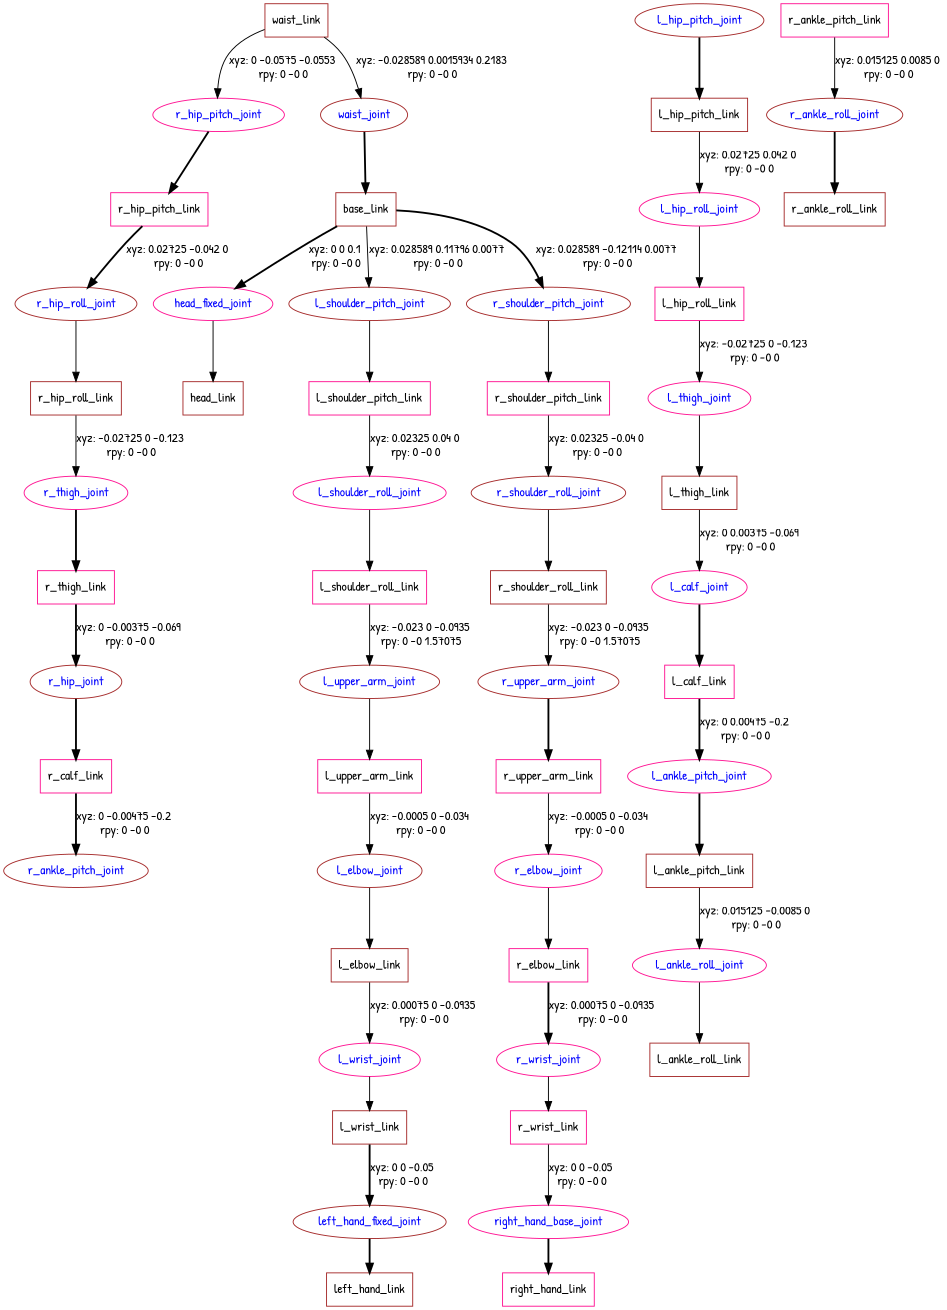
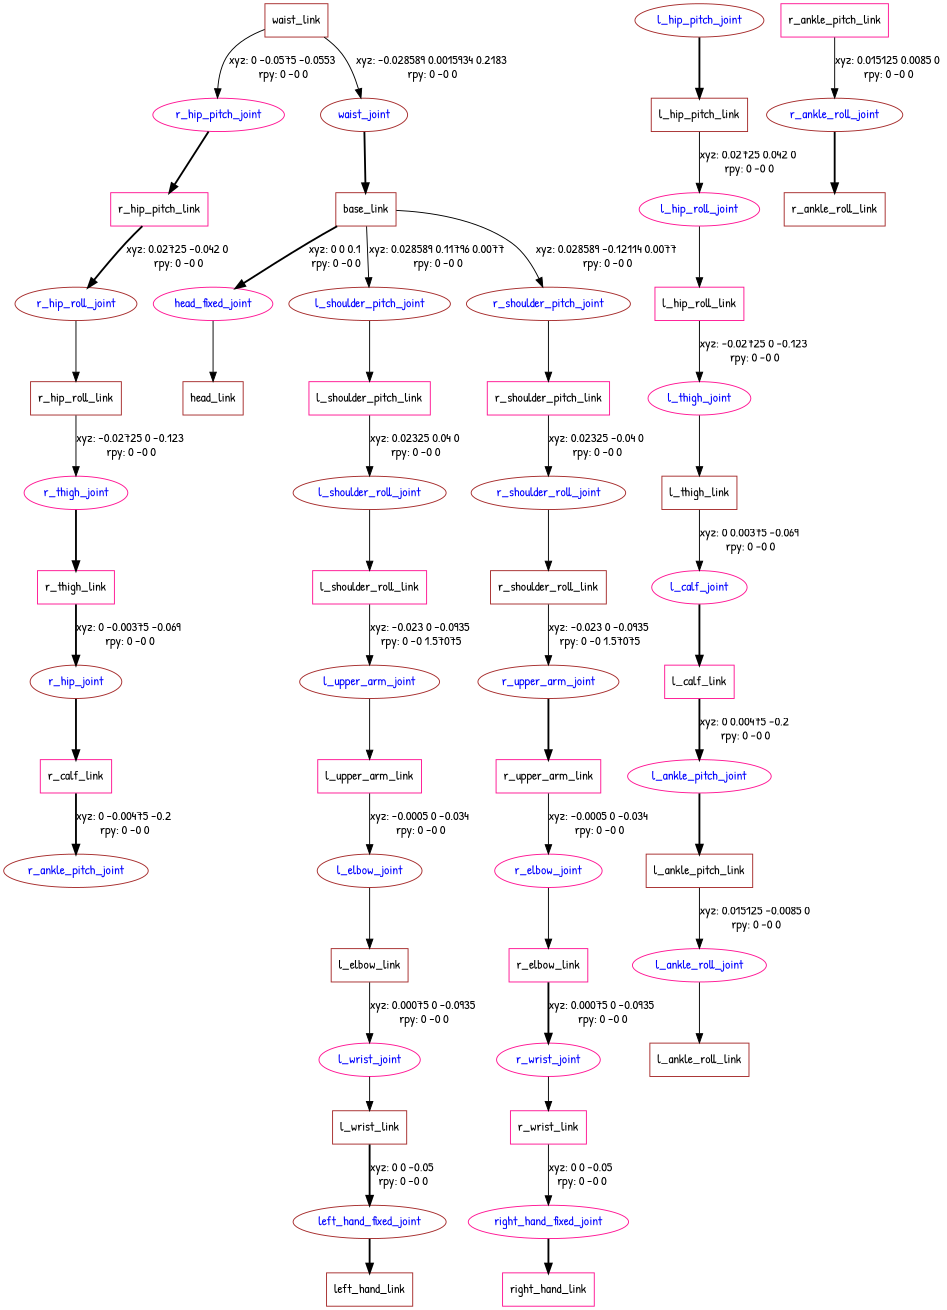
(478, 226) -> (478, 226)
(370, 493) -> (370, 493)
(548, 1222) -> (548, 1222)
